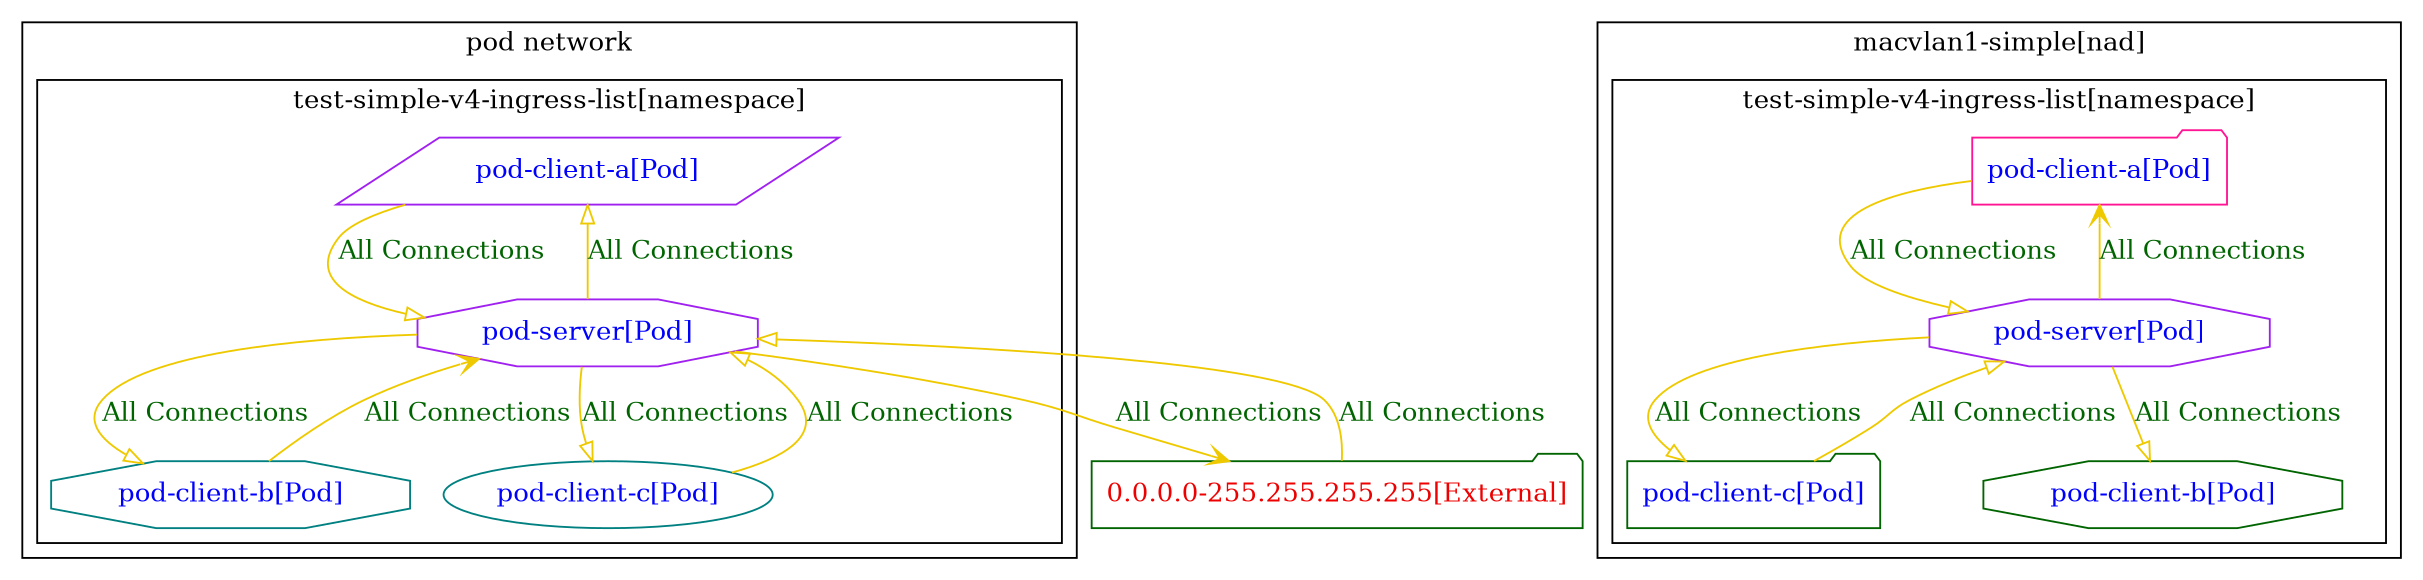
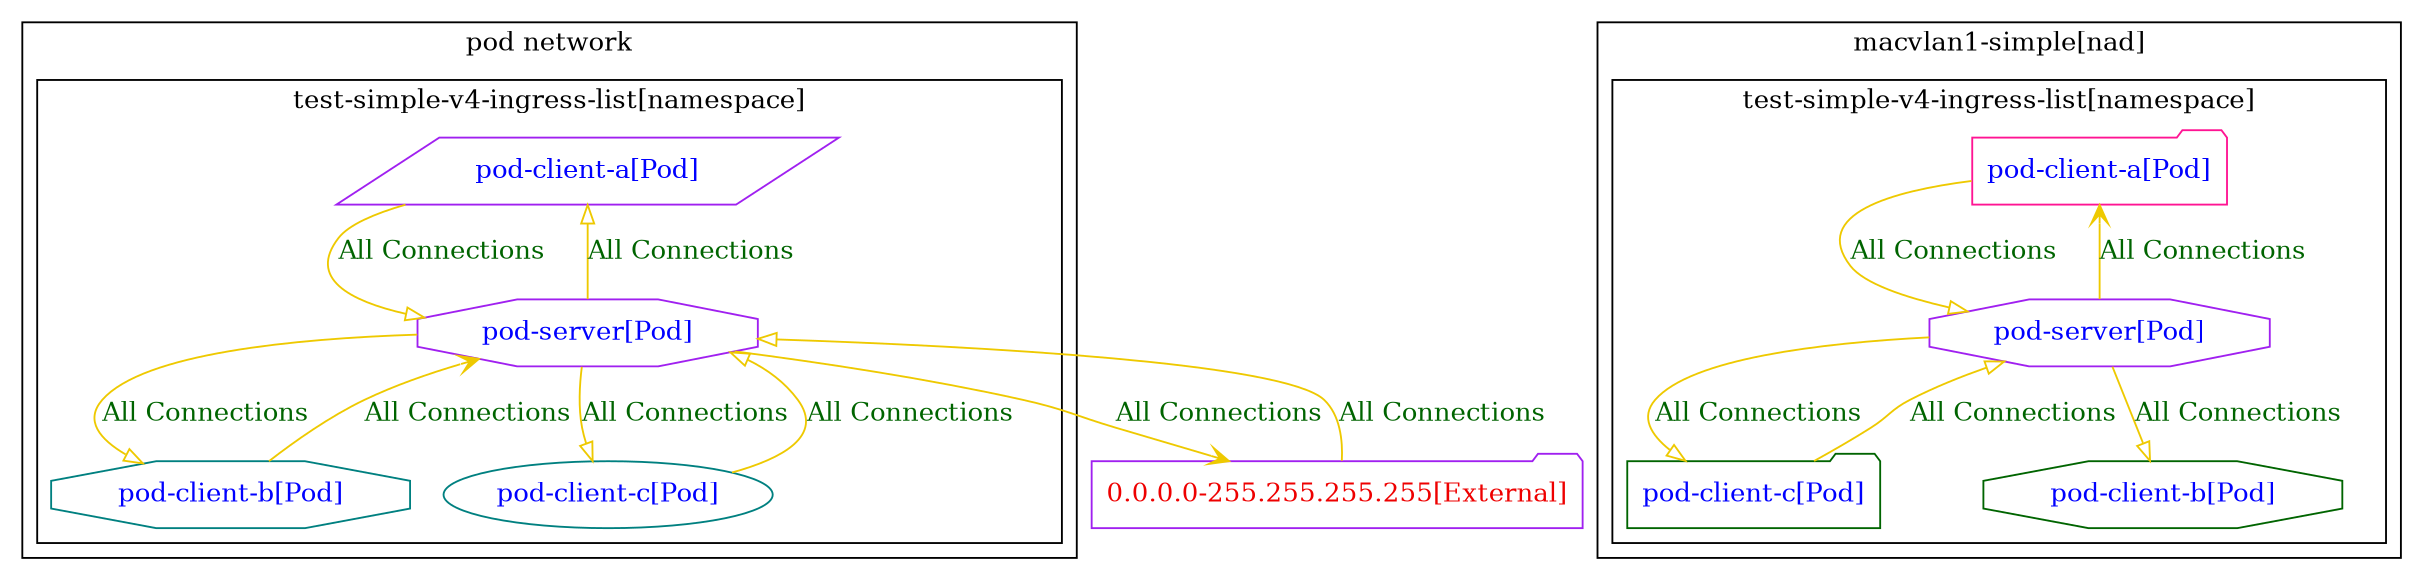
(1337, 495) -> (1337, 495)
